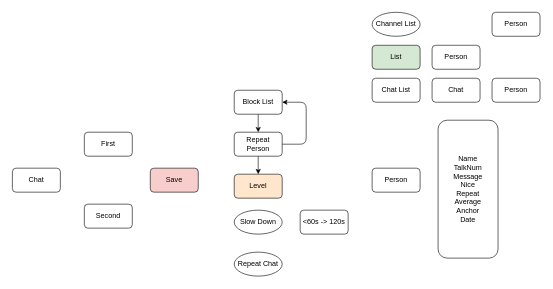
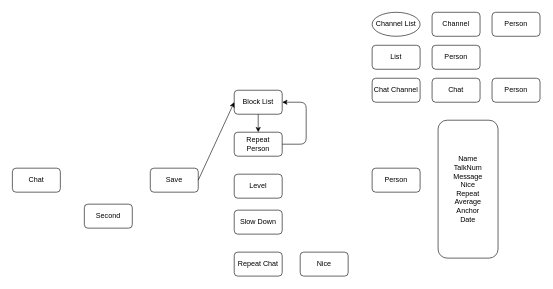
none -> (456, 24)
(396, 57) -> (396, 57)
(396, 90) -> (396, 90)
none -> (215, 143)
(108, 144) -> none
(258, 168) -> none
(174, 180) -> (174, 180)
(258, 186) -> (258, 186)
(258, 222) -> (258, 222)
(324, 222) -> none
(258, 264) -> (258, 264)
none -> (324, 264)
